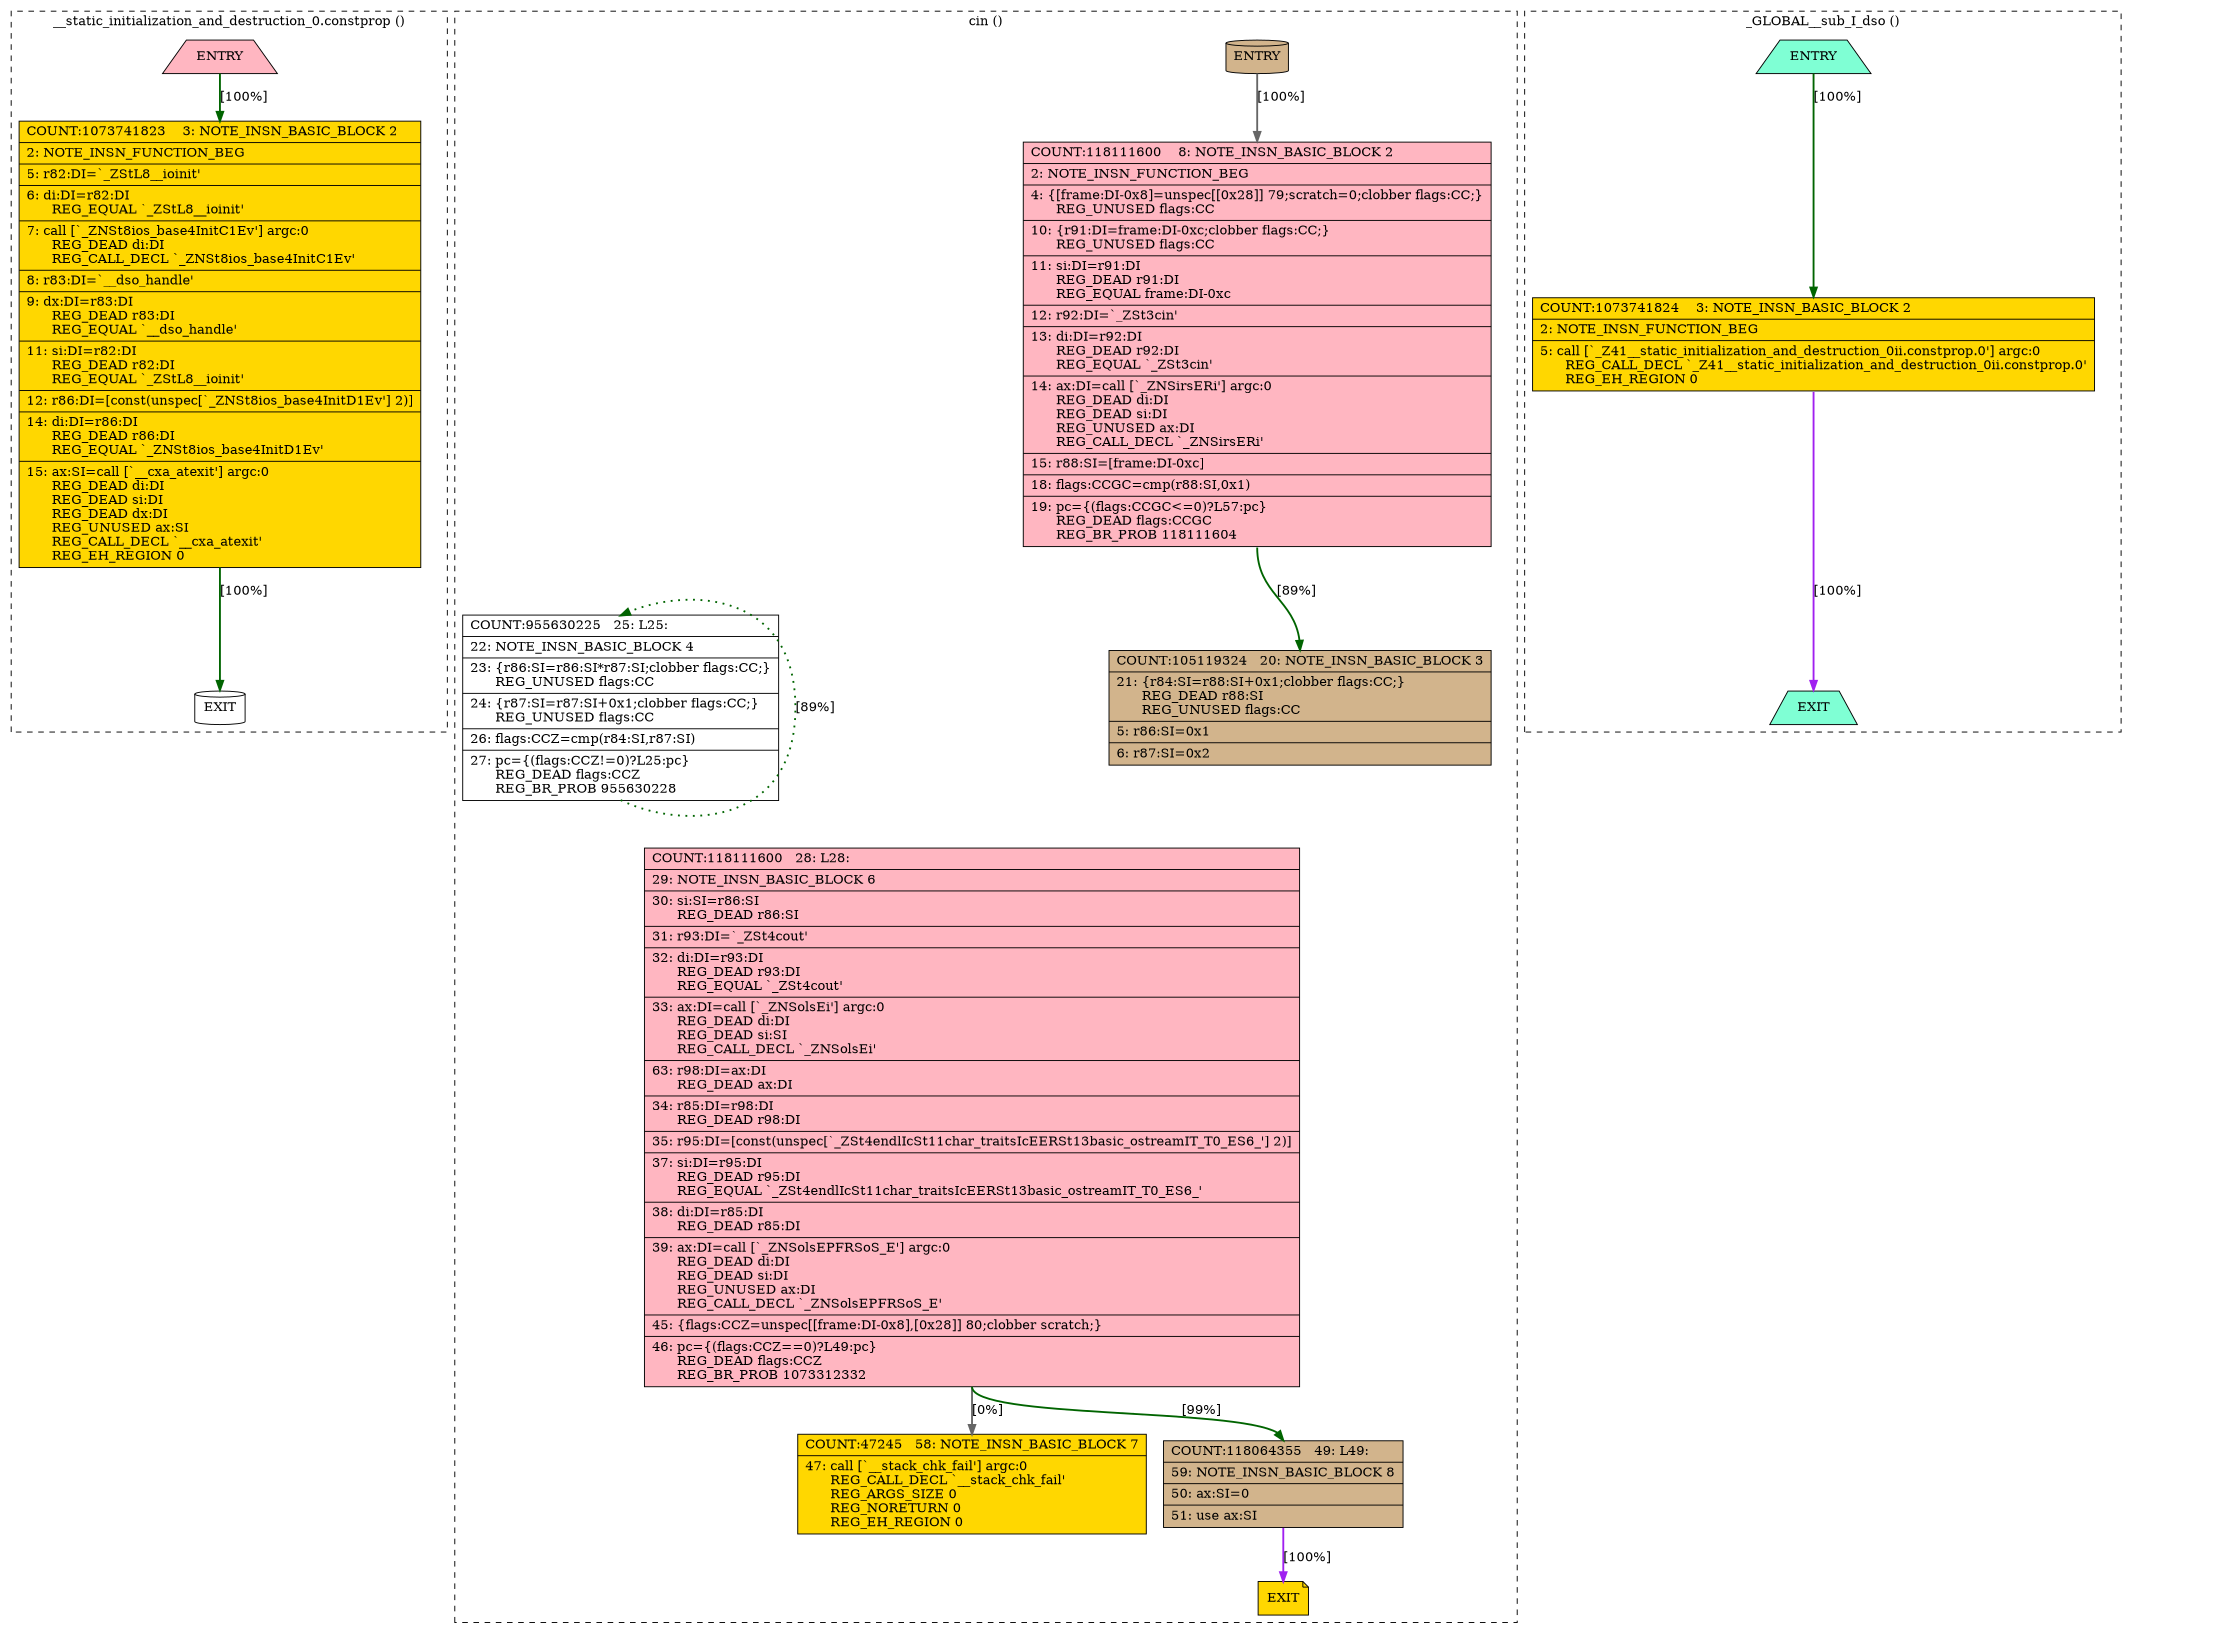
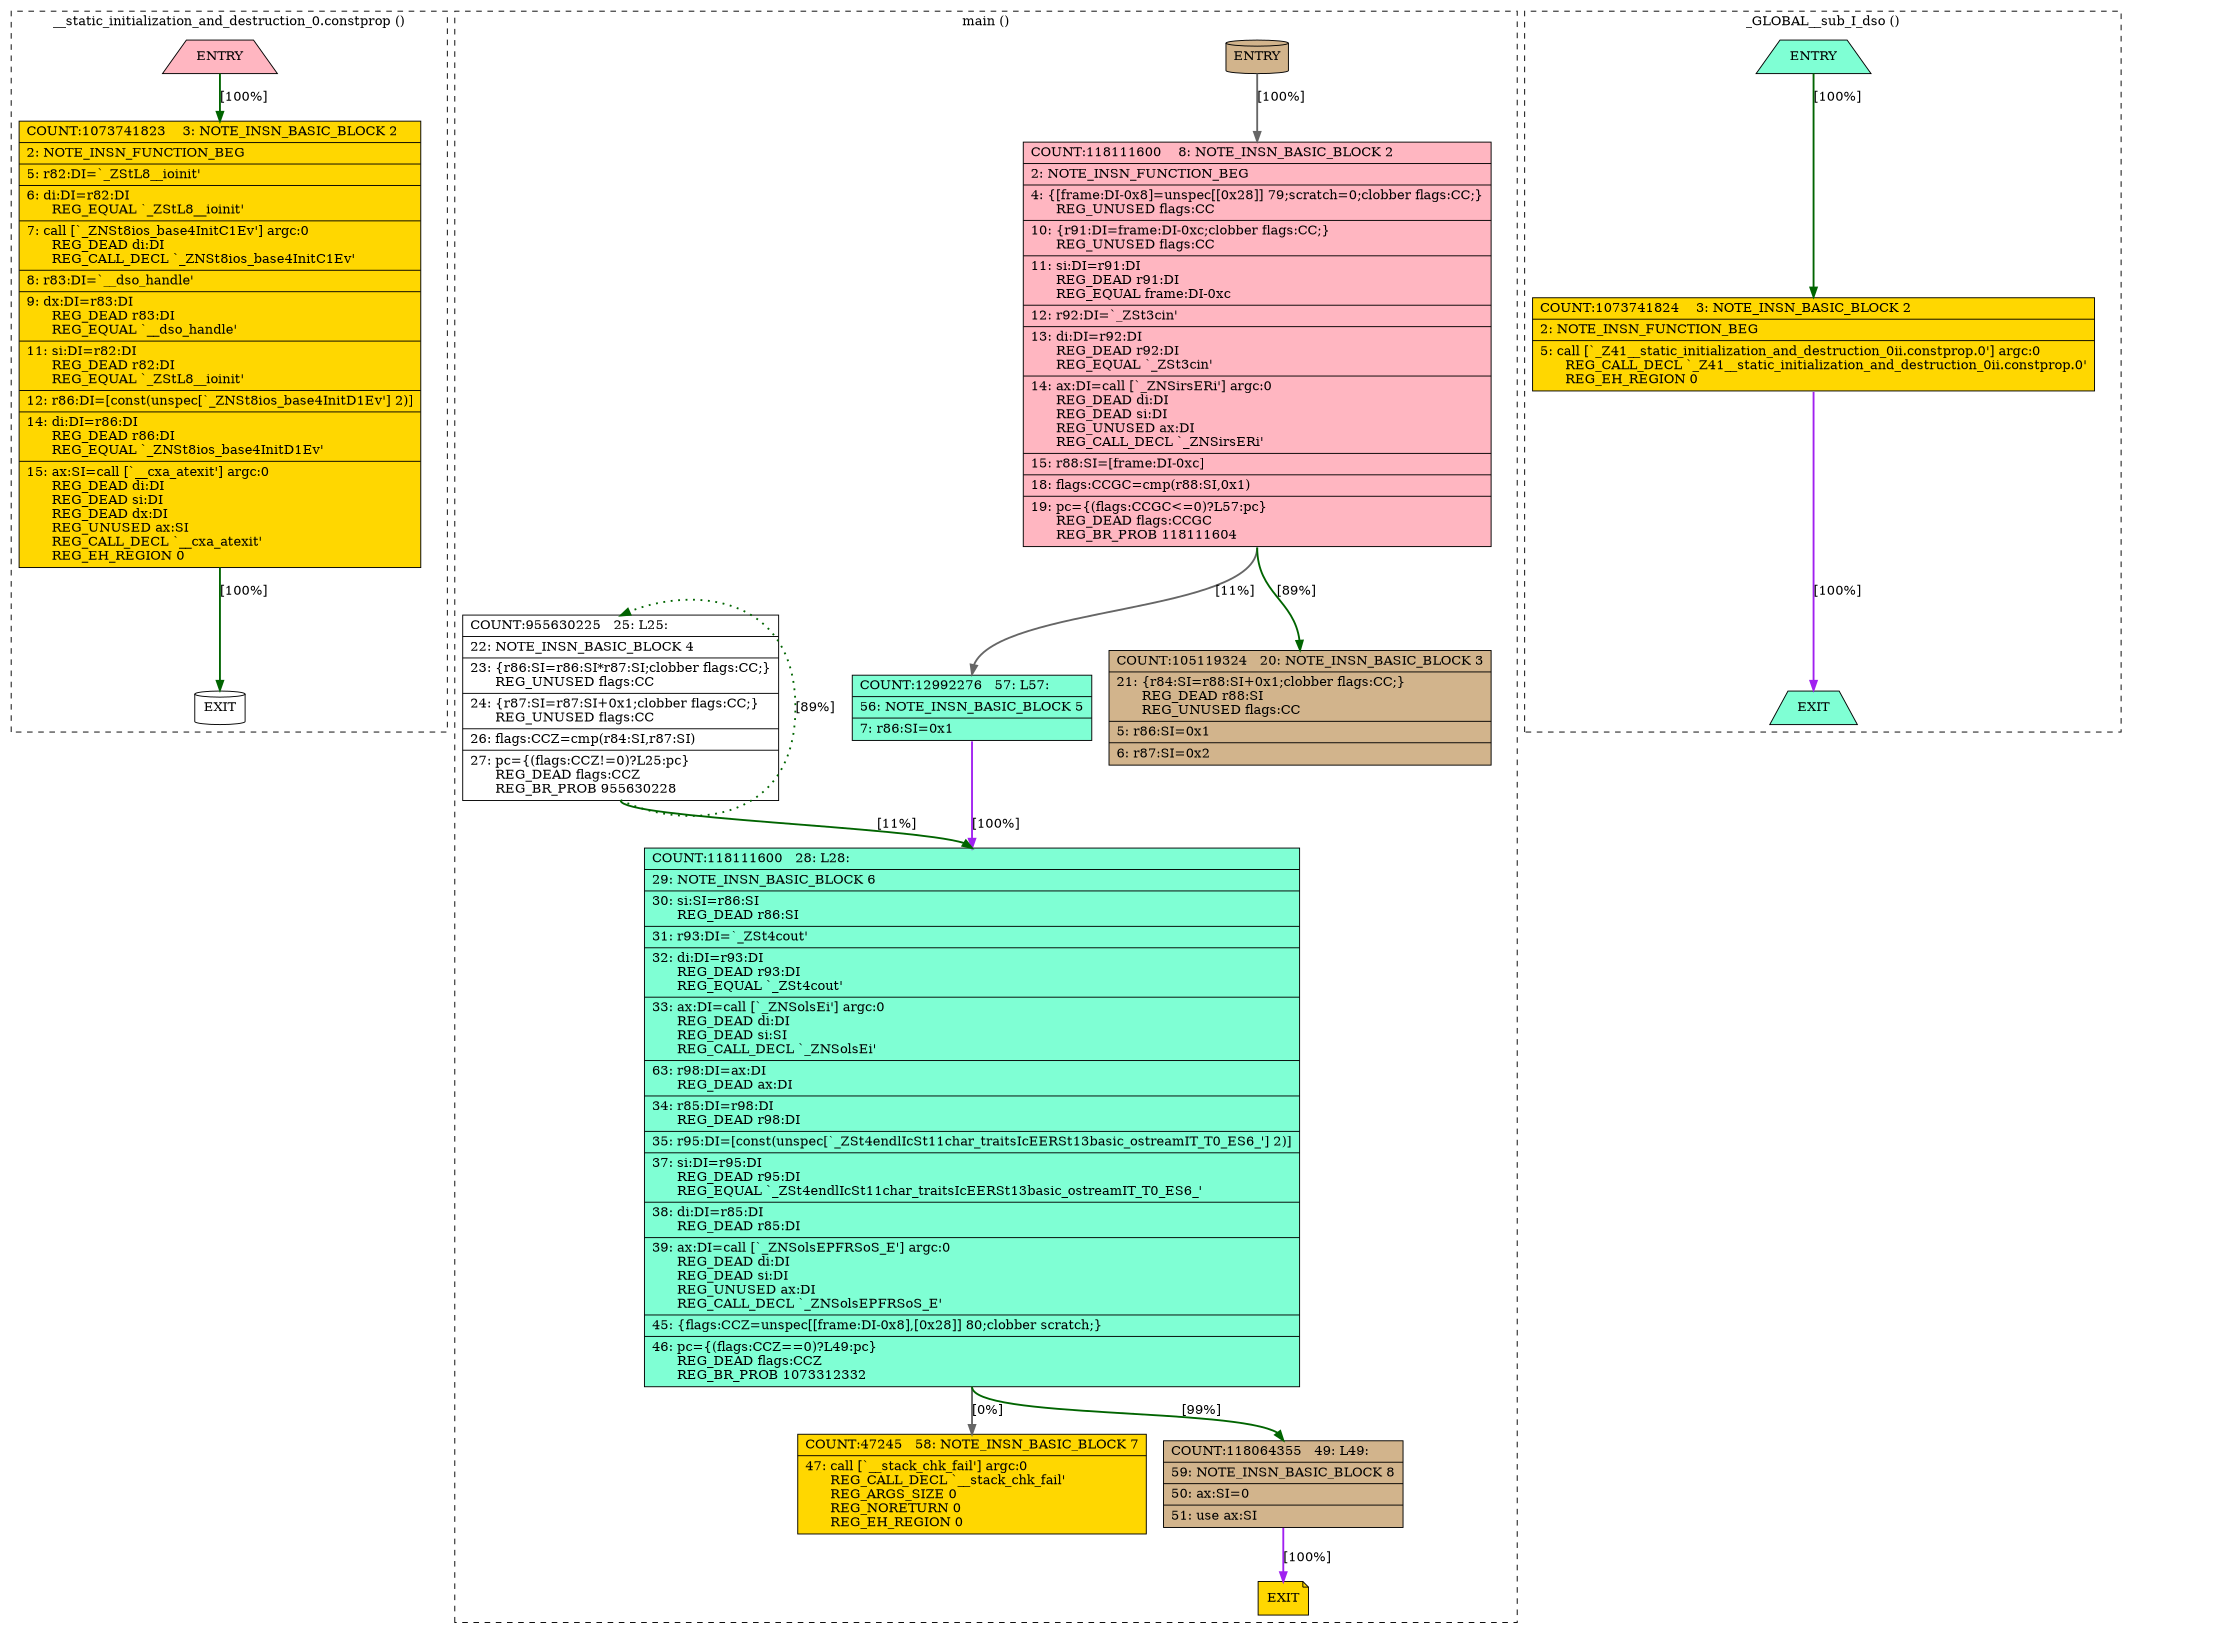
(986, 22) -> (986, 22)
none -> (972, 708)
none -> (792, 824)
(972, 1117) -> (972, 1117)
